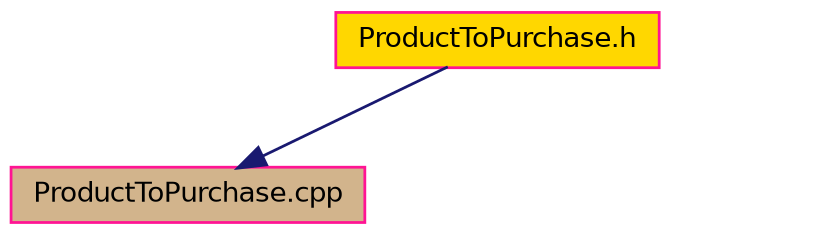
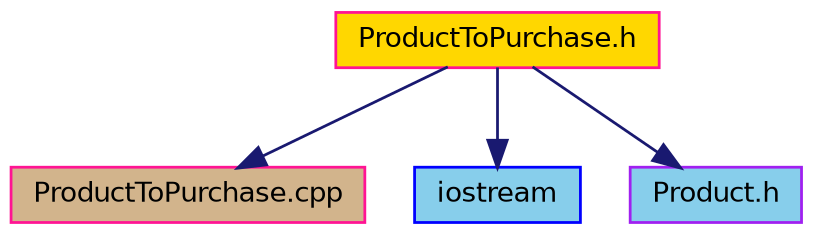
none -> (498, 195)
none -> (716, 195)
